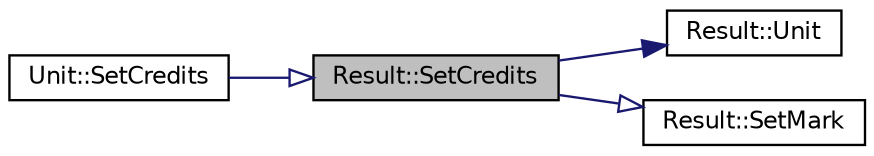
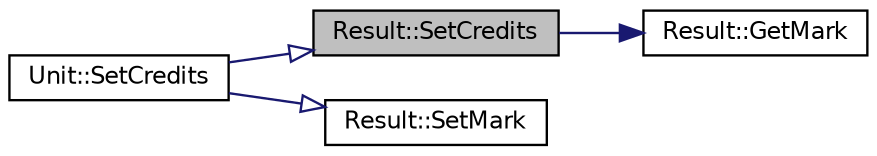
(754, 33) -> (755, 33)
(589, 99) -> (265, 98)
